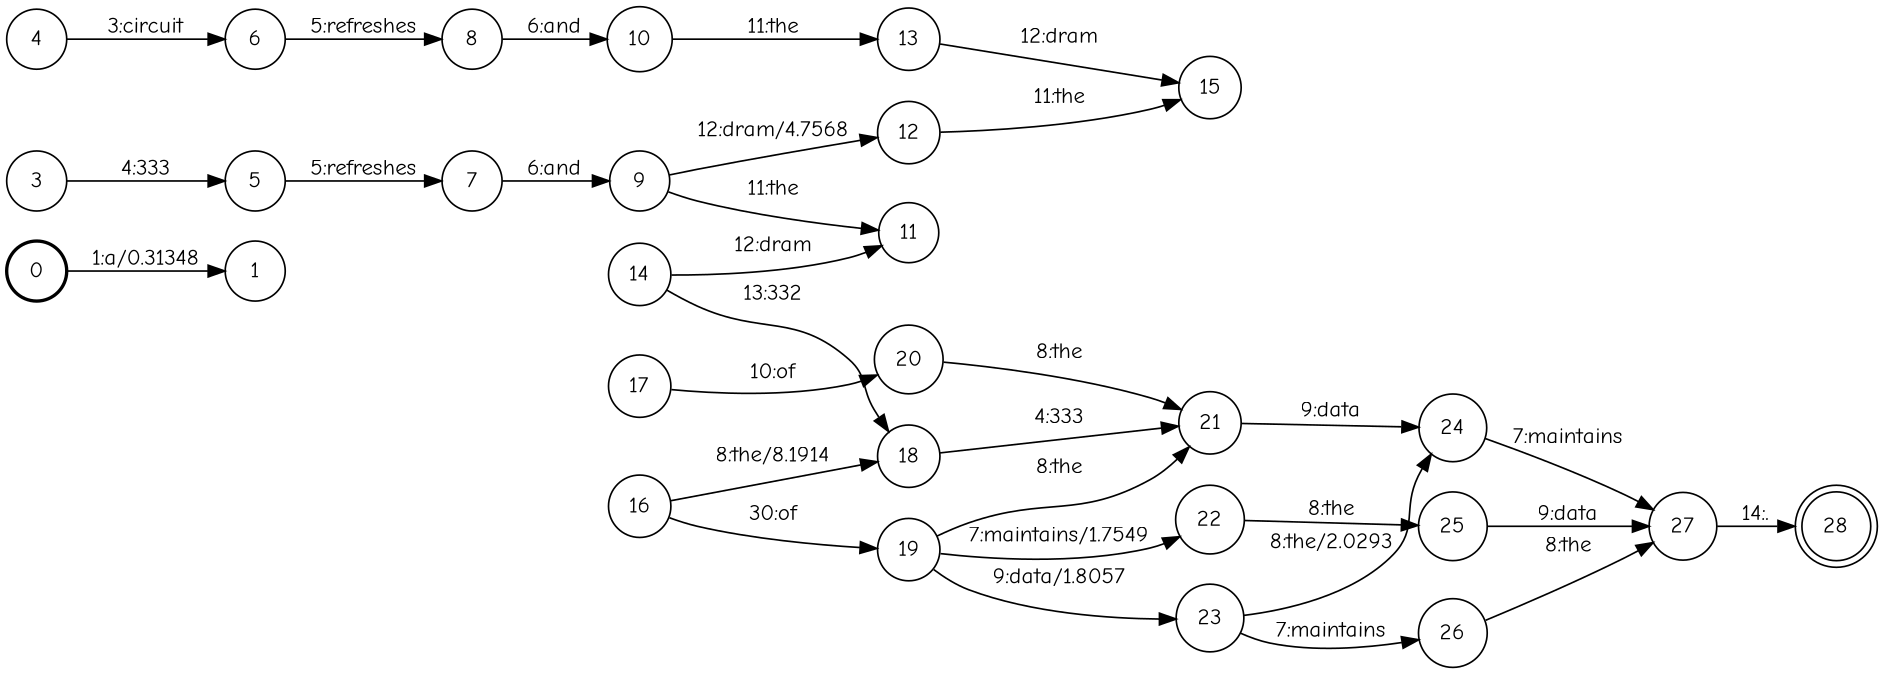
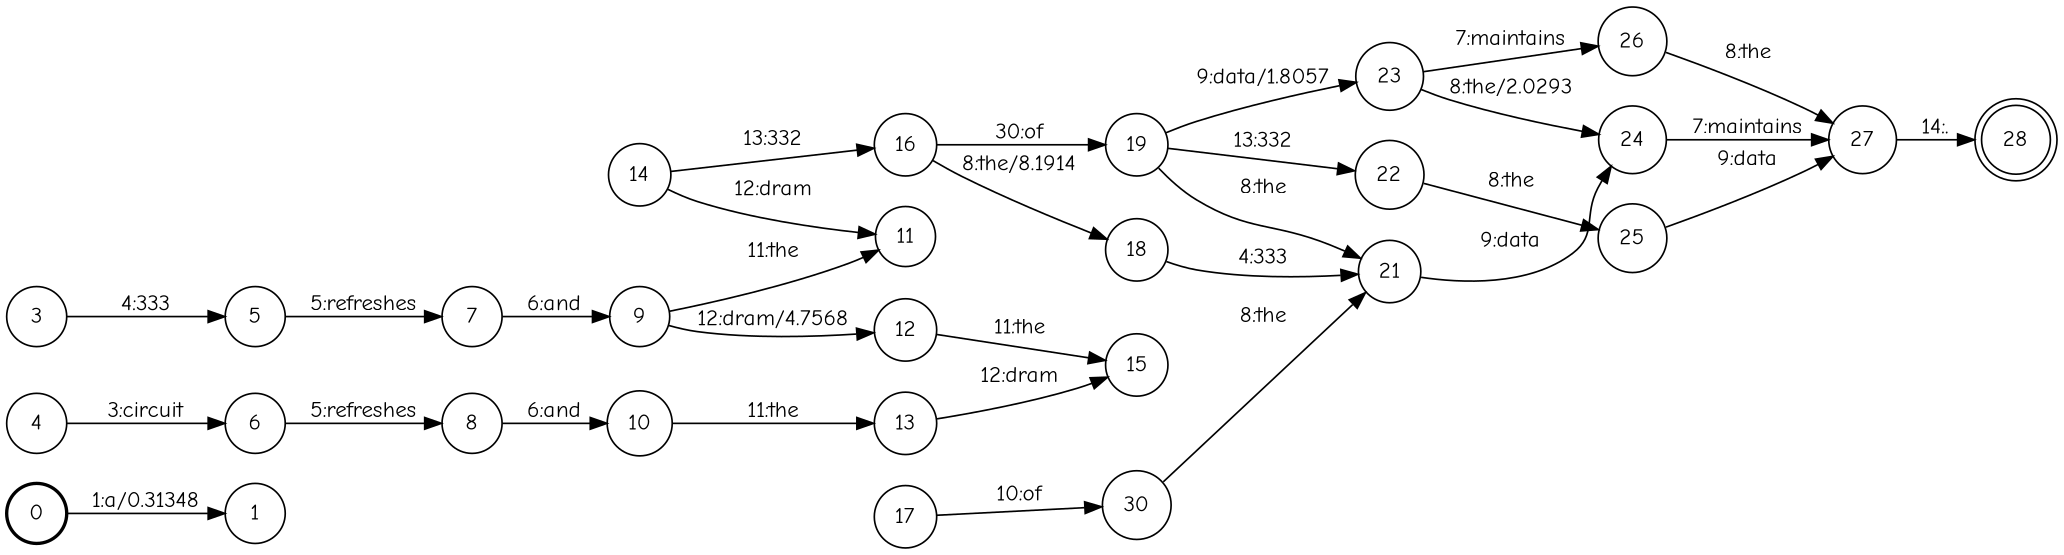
(792, 329) -> (764, 161)
(909, 359) -> (1137, 505)
(1059, 535) -> (1263, 141)
